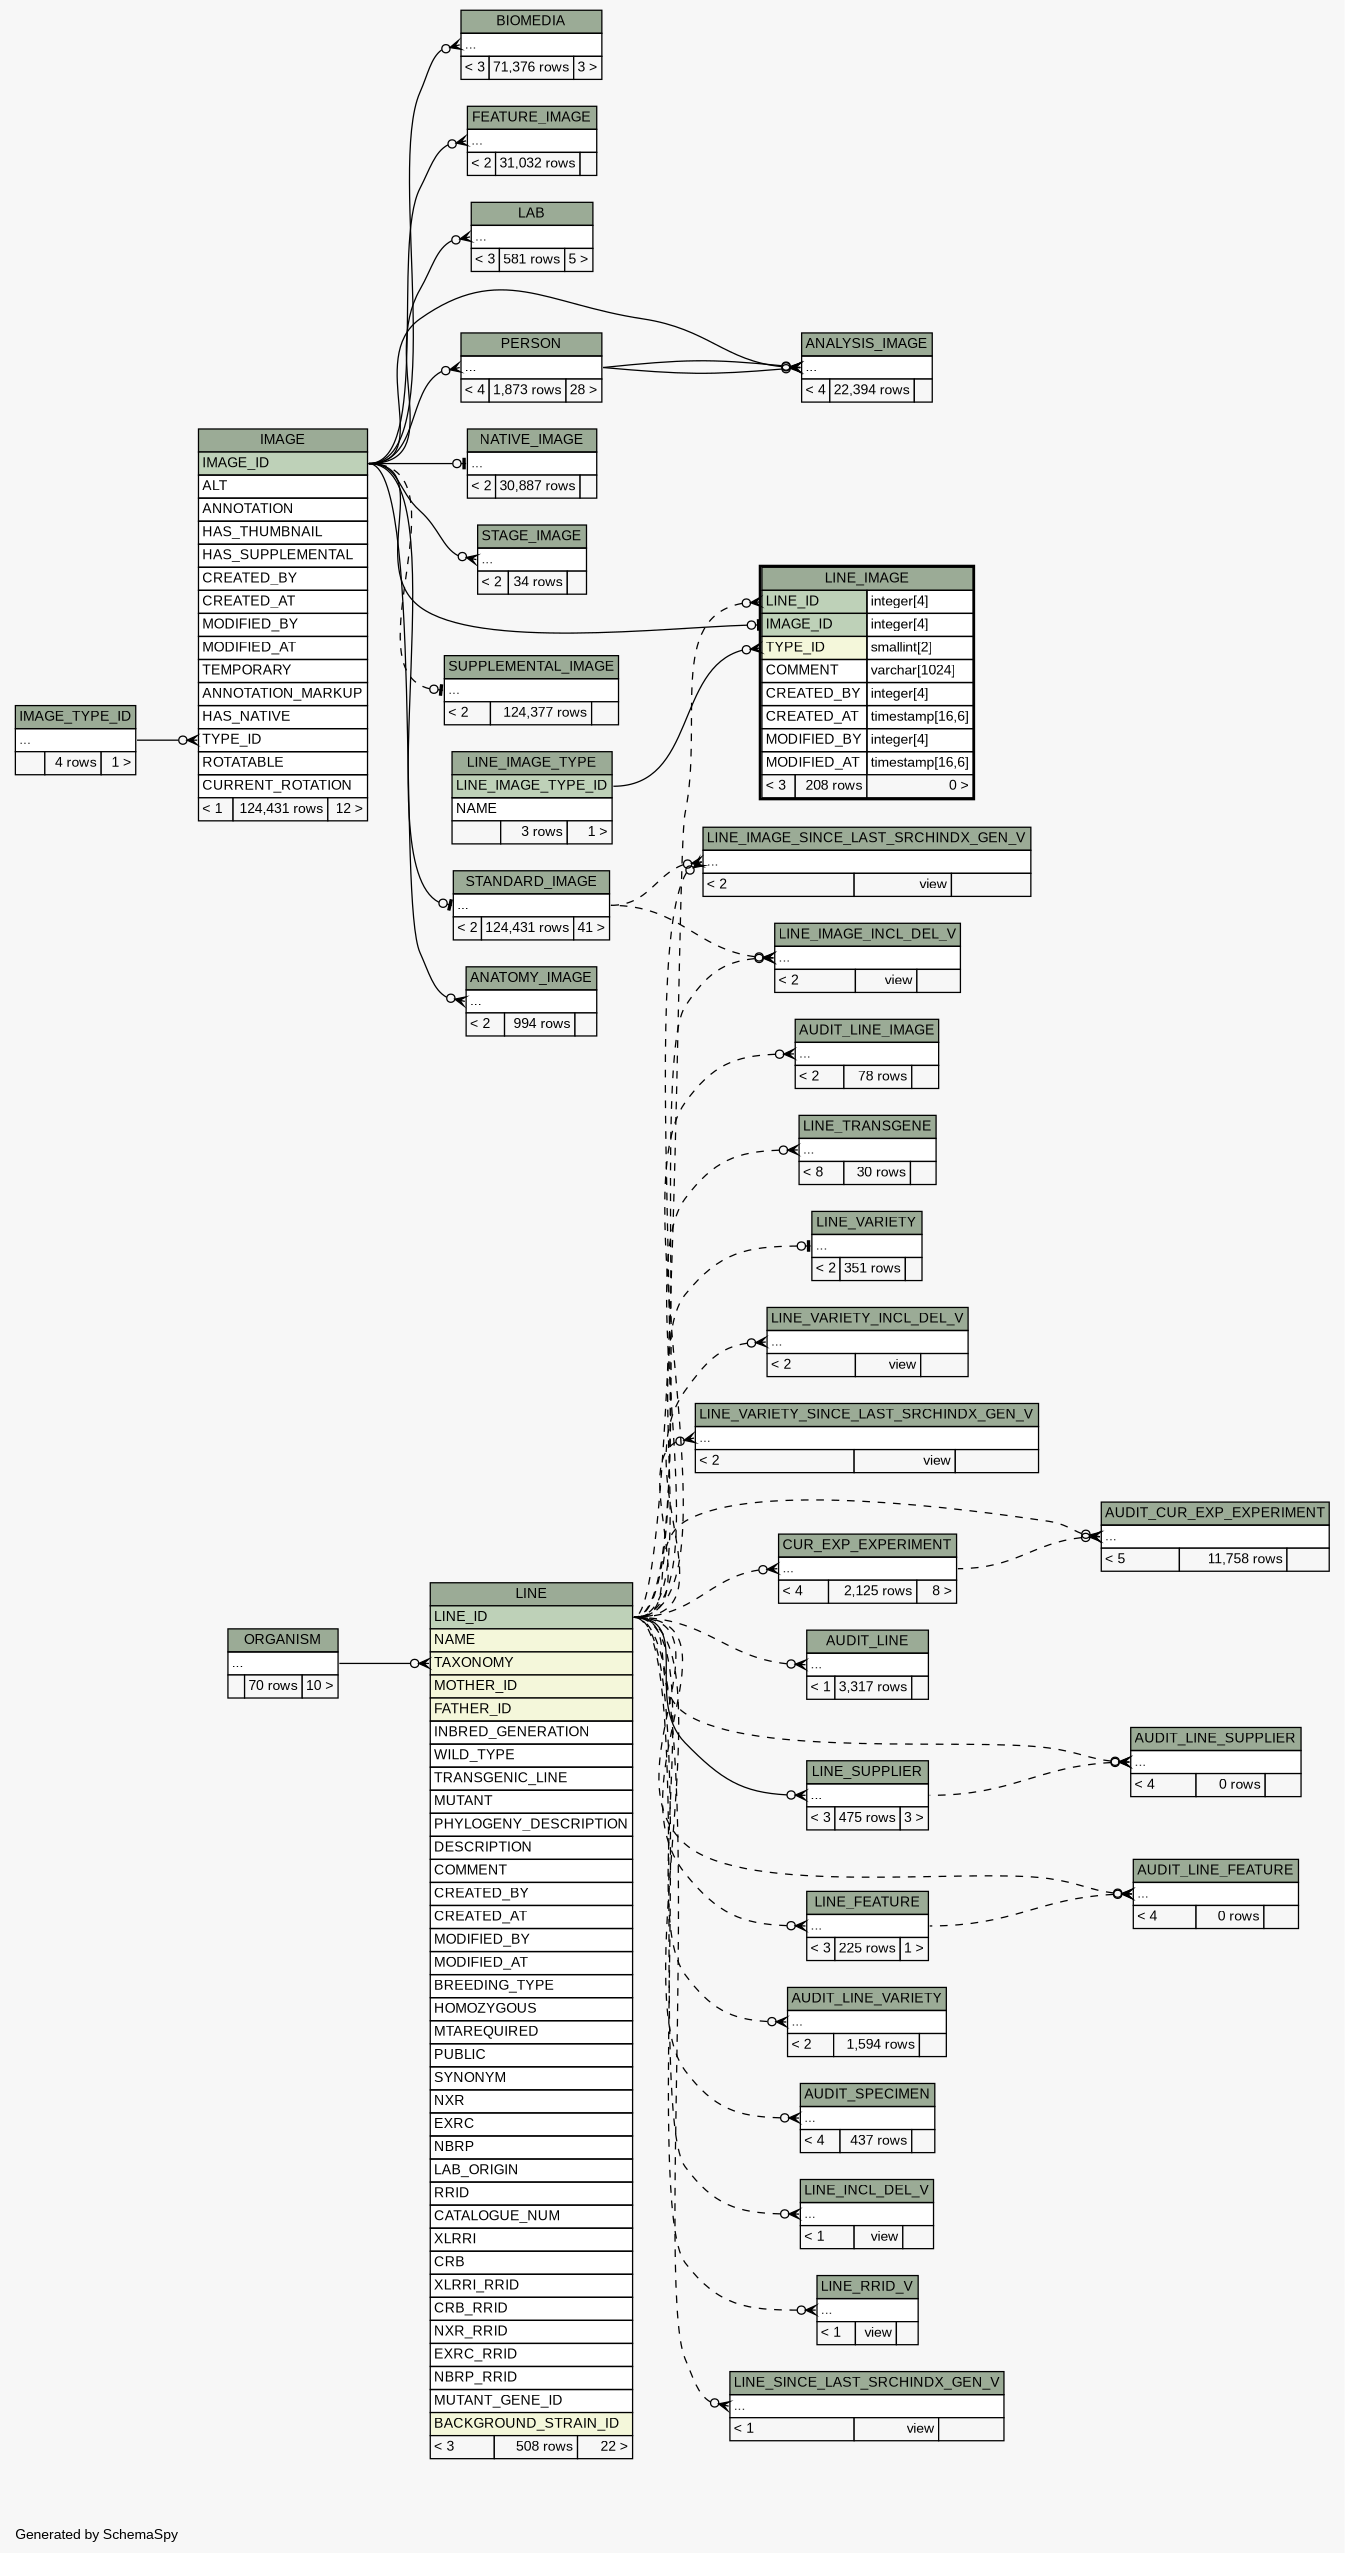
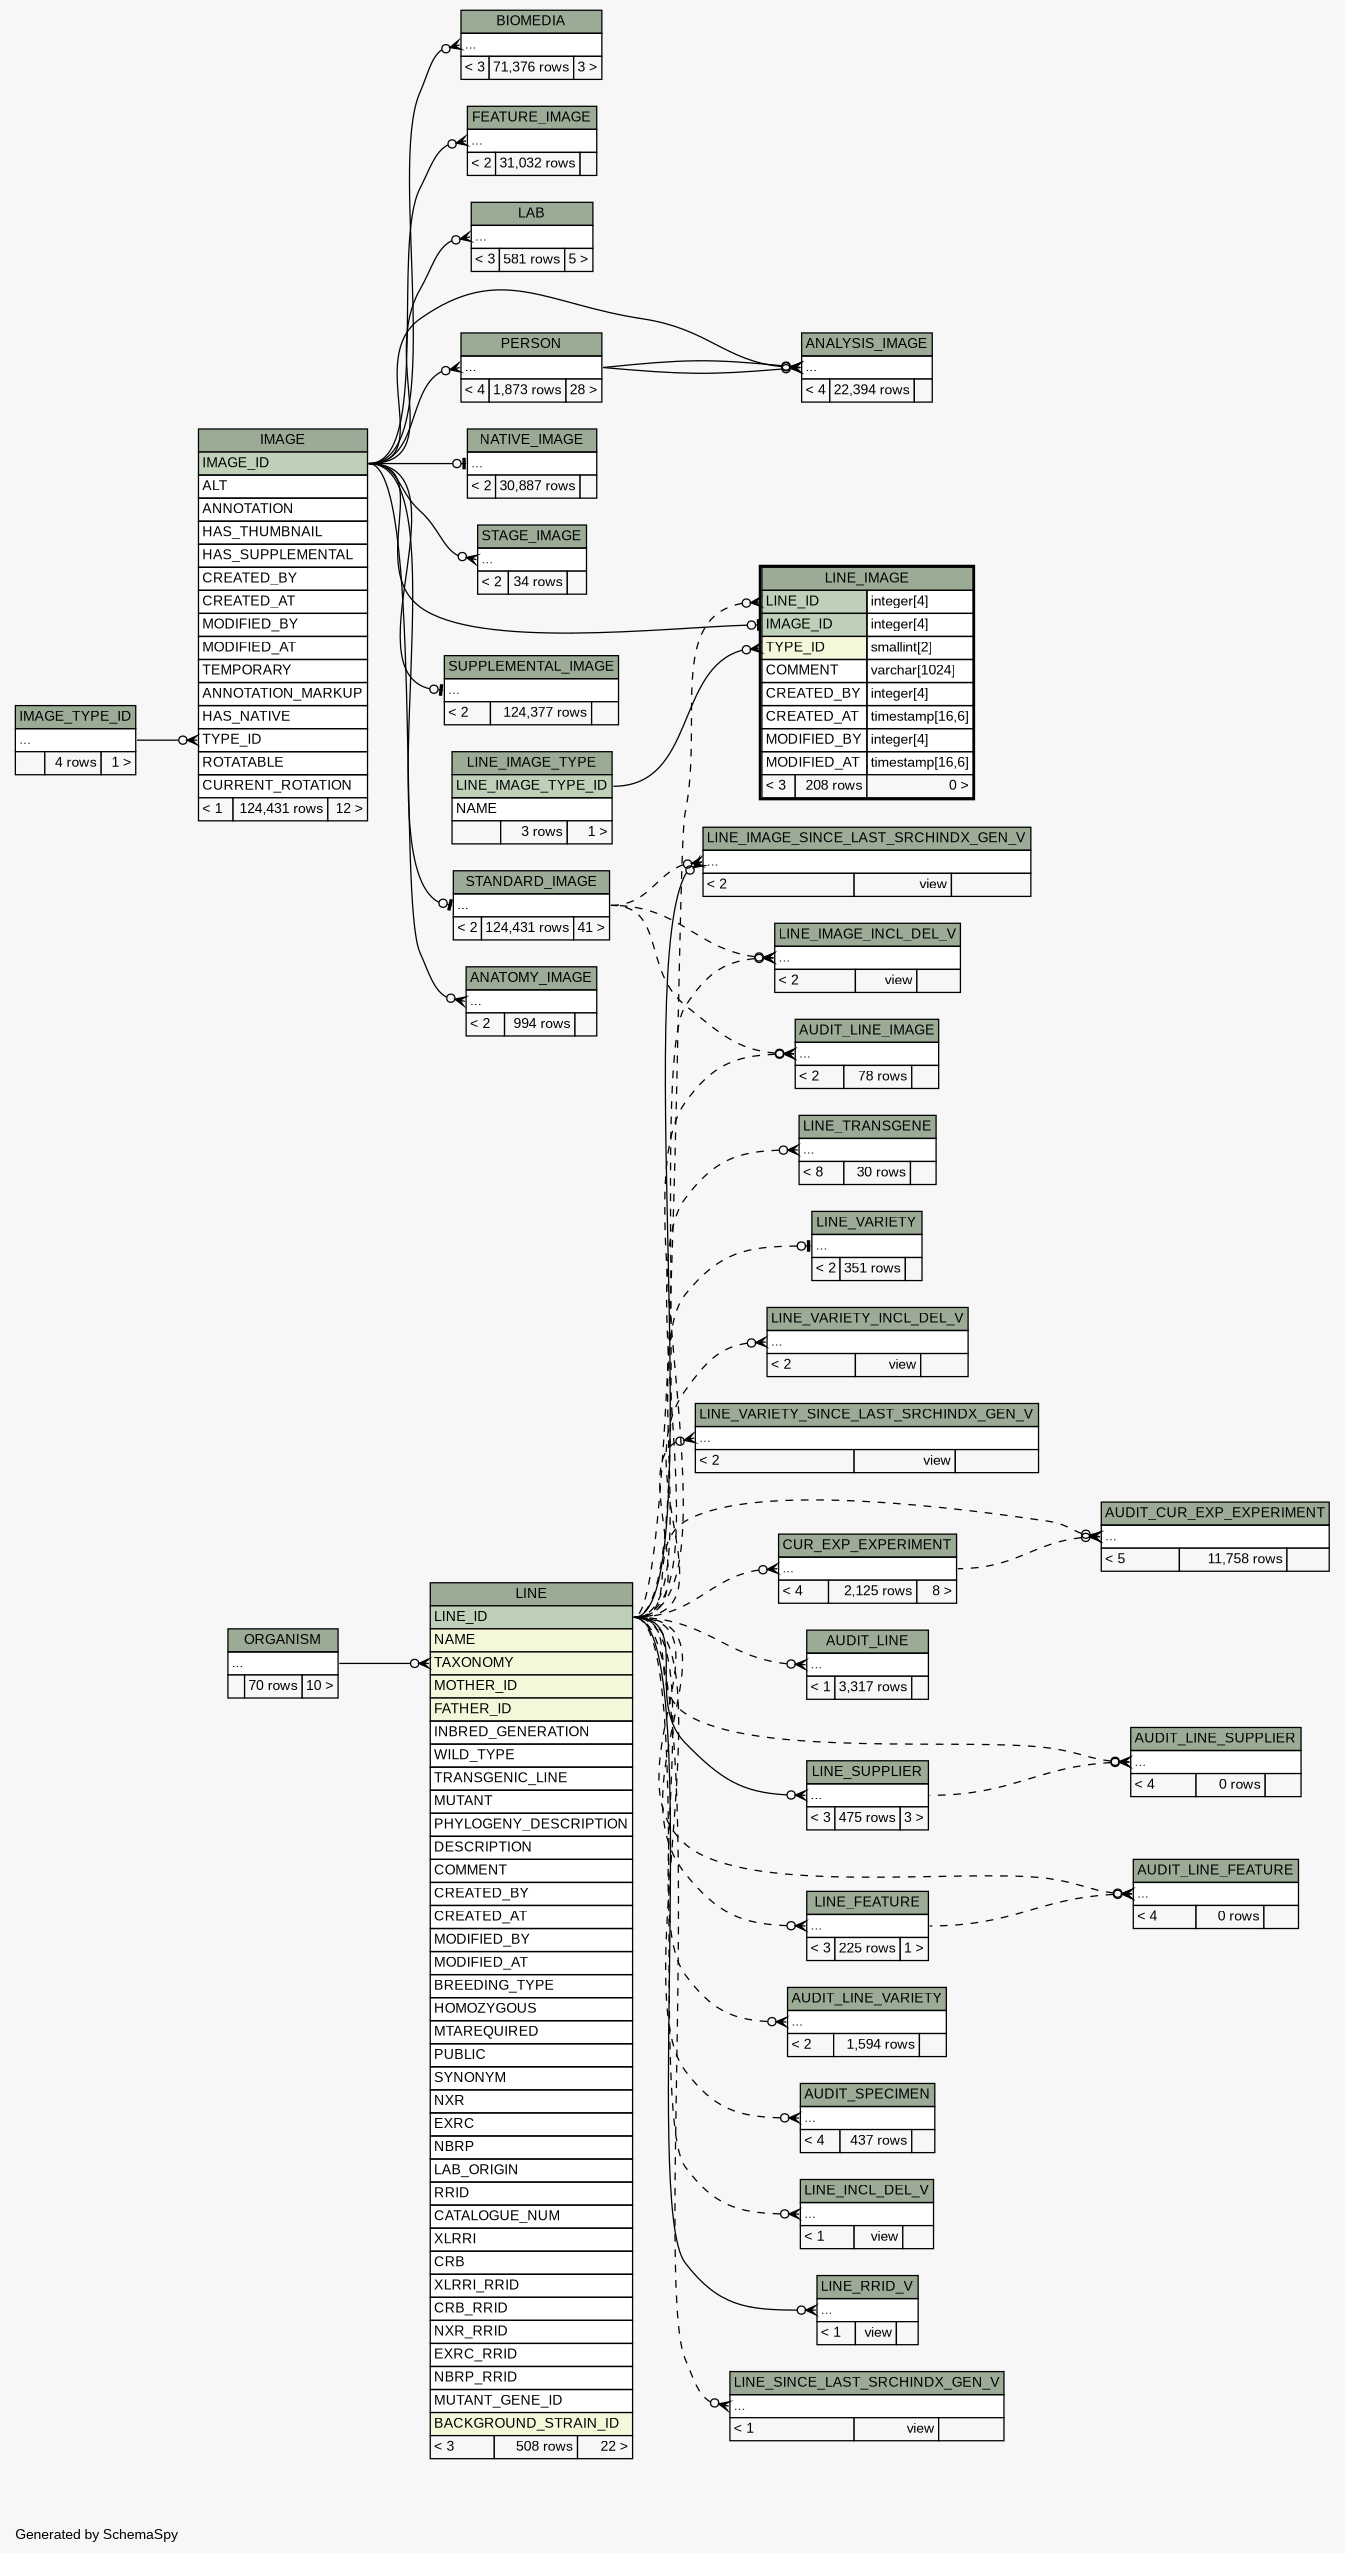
(407, 570) -> (407, 570)
none -> (692, 1011)
(666, 1059) -> (666, 1059)
(669, 2000) -> (669, 2000)
